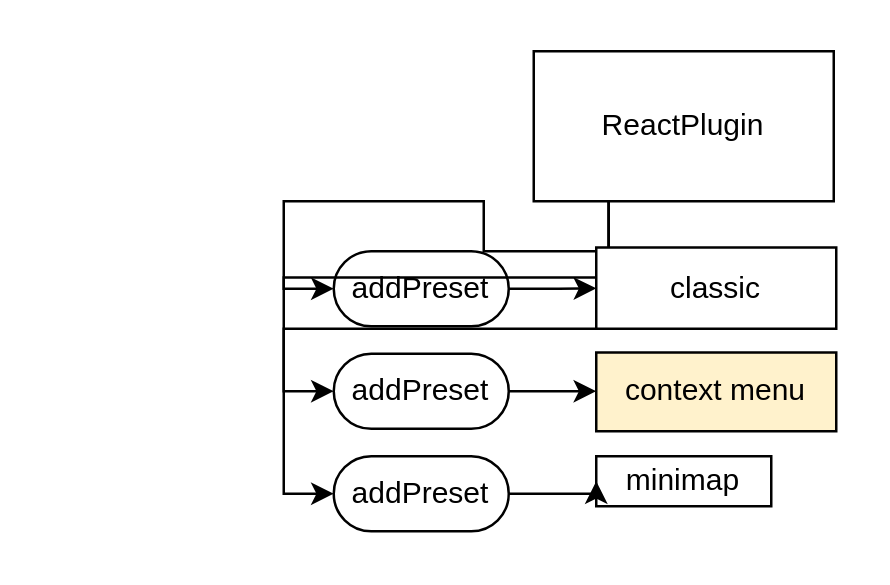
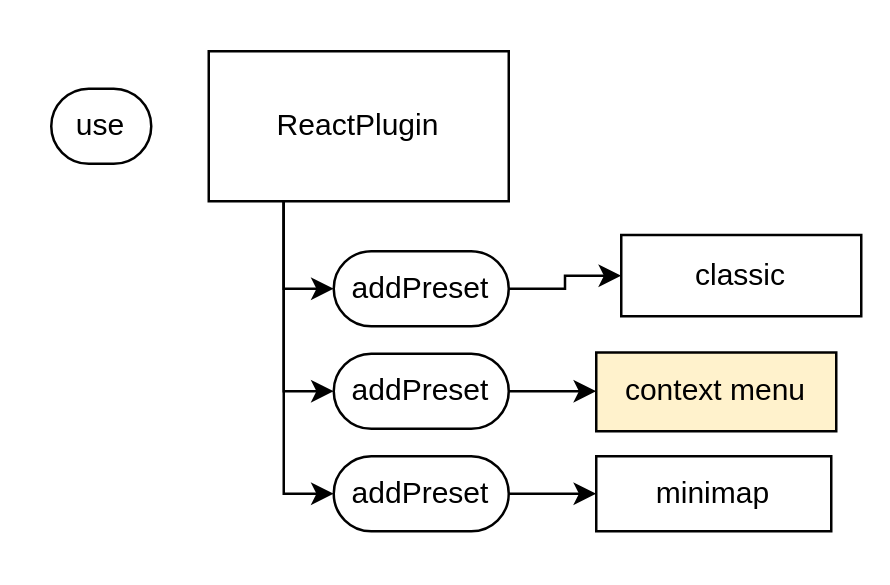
none -> (101, 126)
(684, 126) -> (359, 126)
(716, 288) -> (741, 276)
(684, 481) -> (714, 494)
